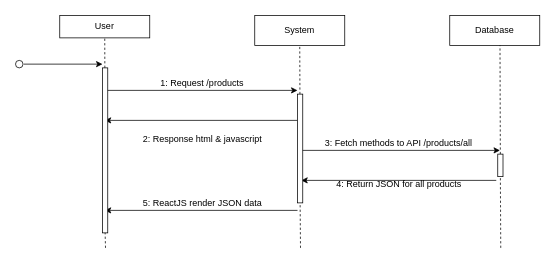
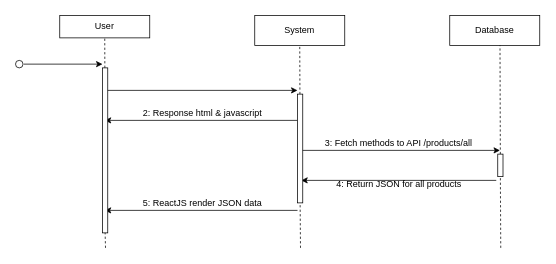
(202, 83) -> none
(202, 139) -> (202, 113)
